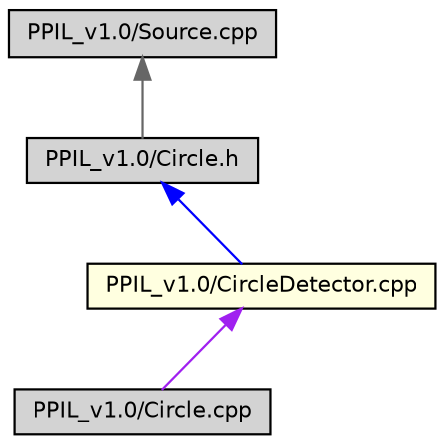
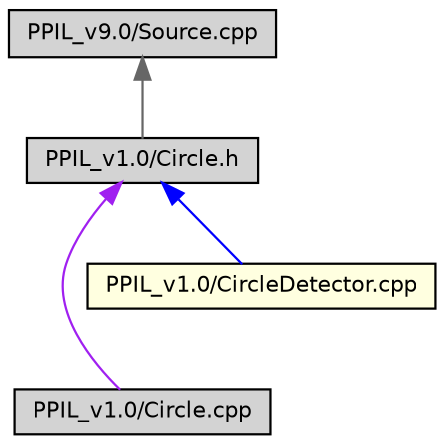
(143, 34) -> (143, 34)
(194, 357) -> (64, 297)
